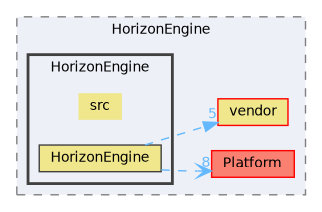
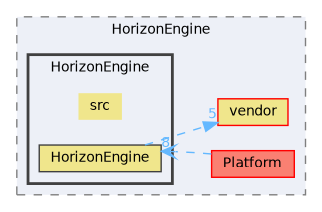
(181, 171) -> (194, 153)
